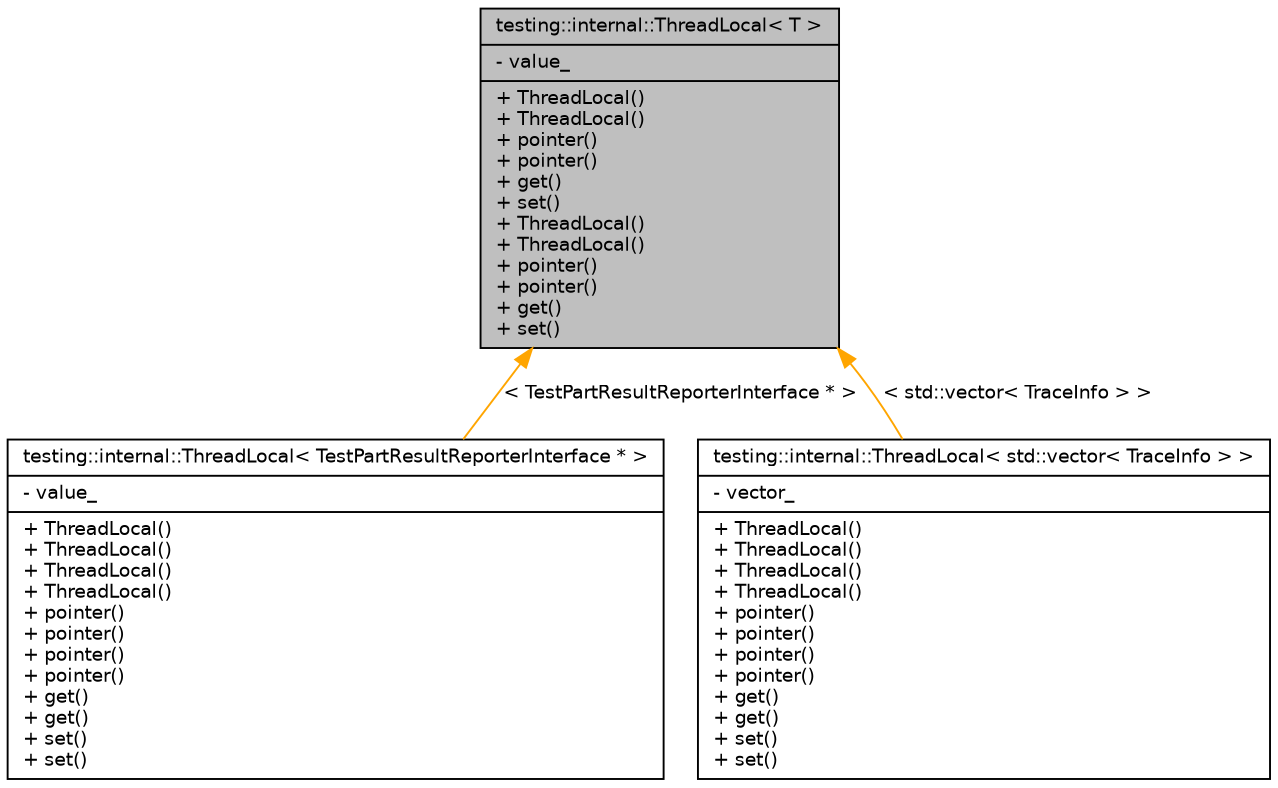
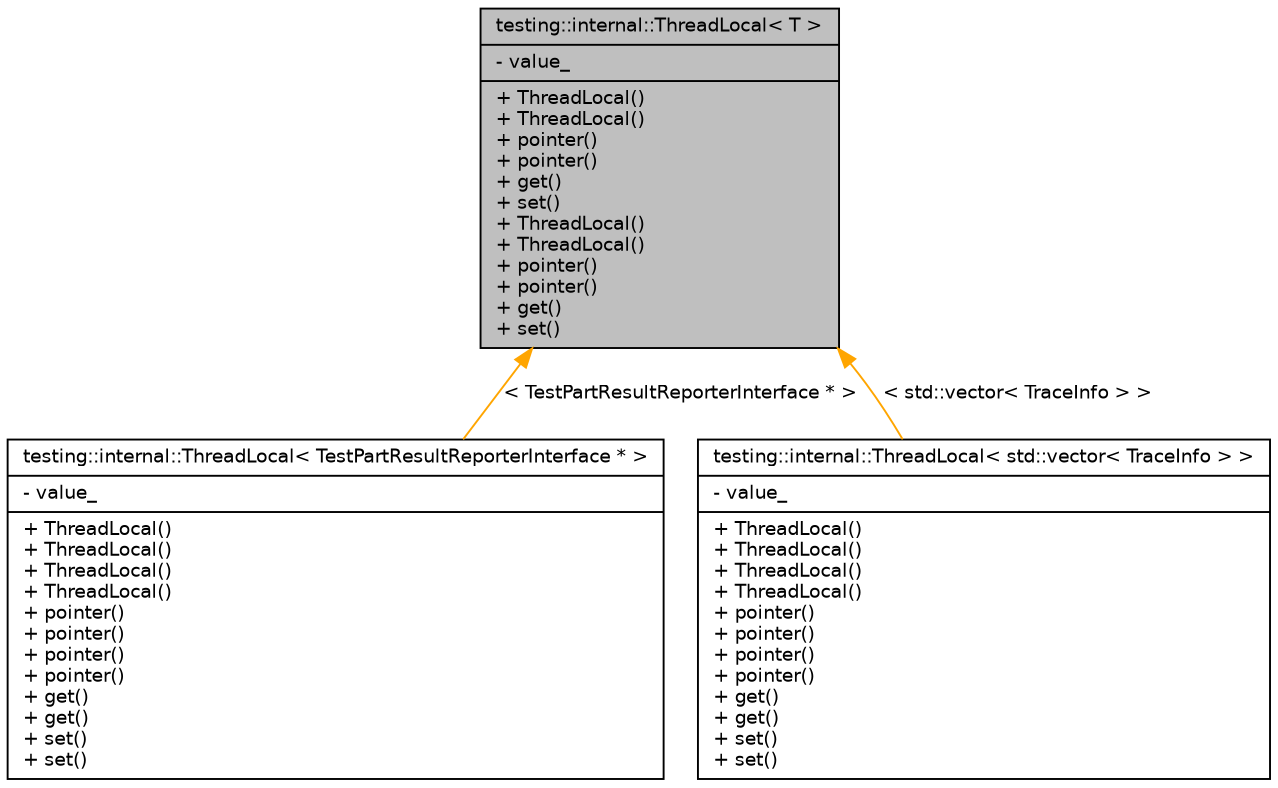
(754, 493) -> (751, 493)
